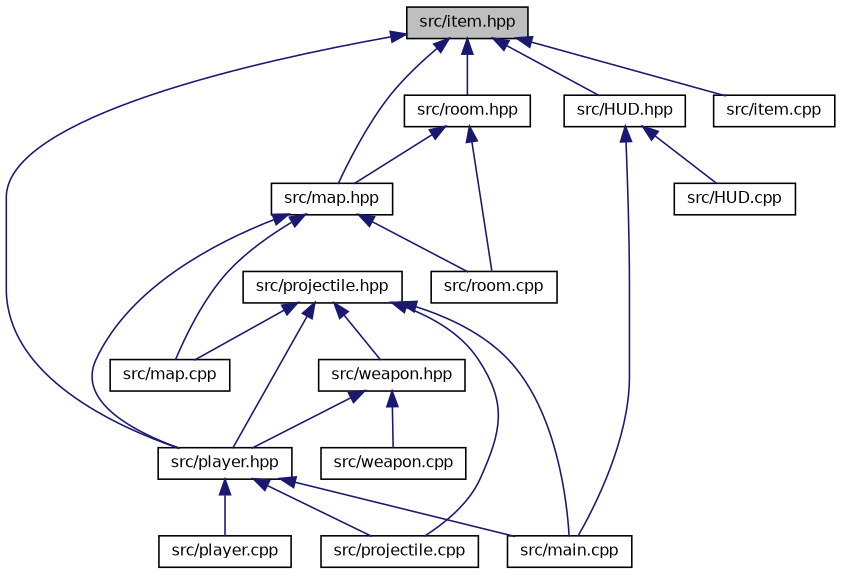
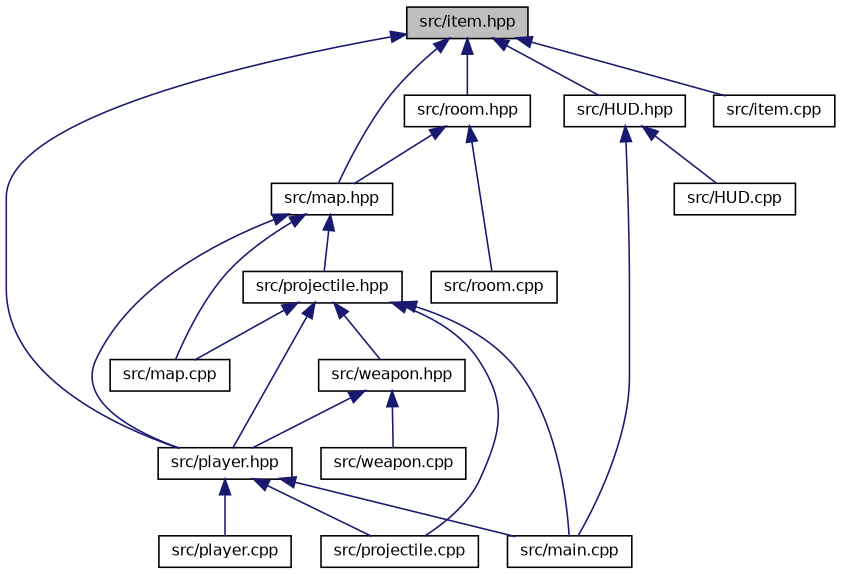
(420, 247) -> (326, 251)
